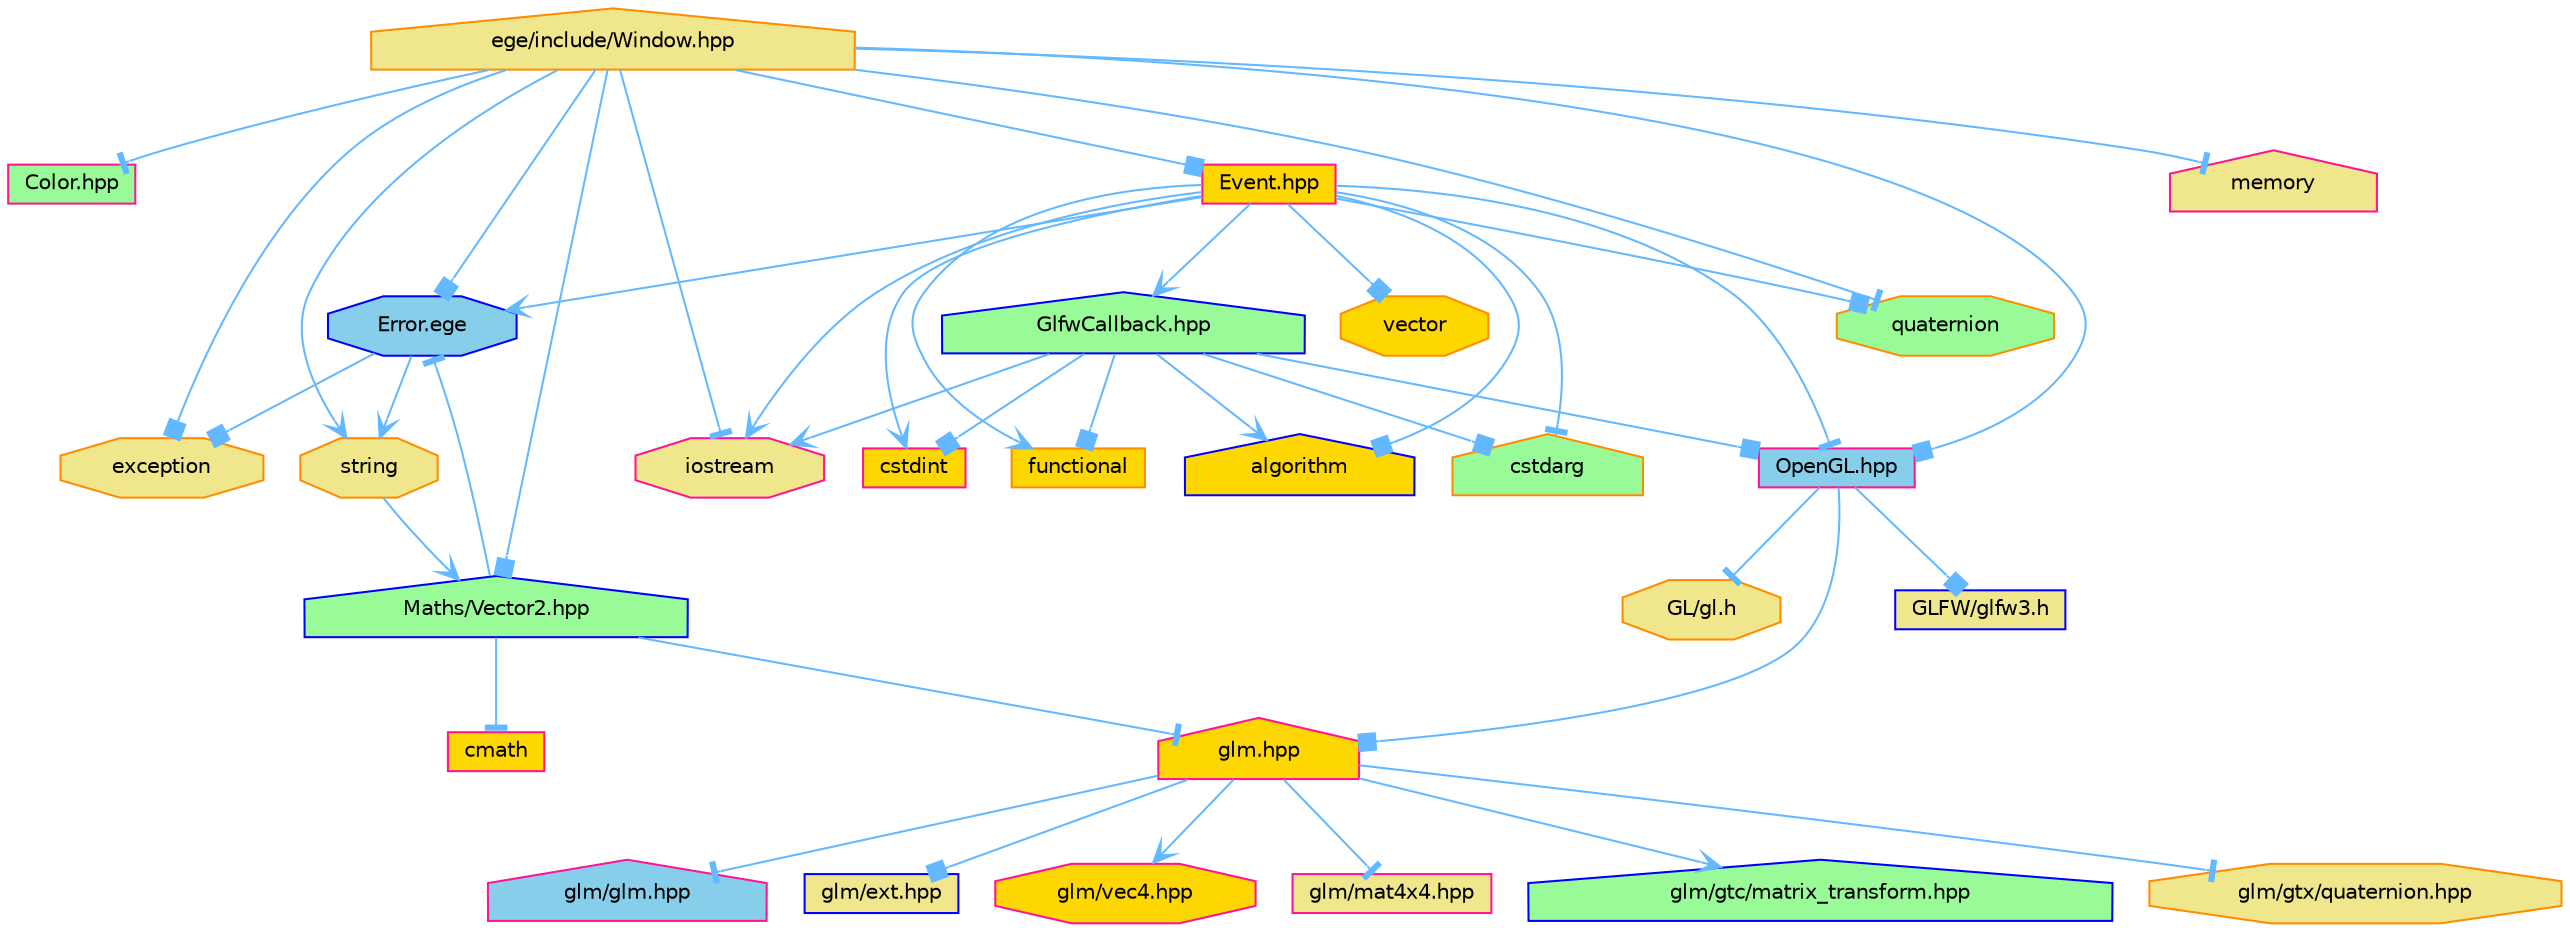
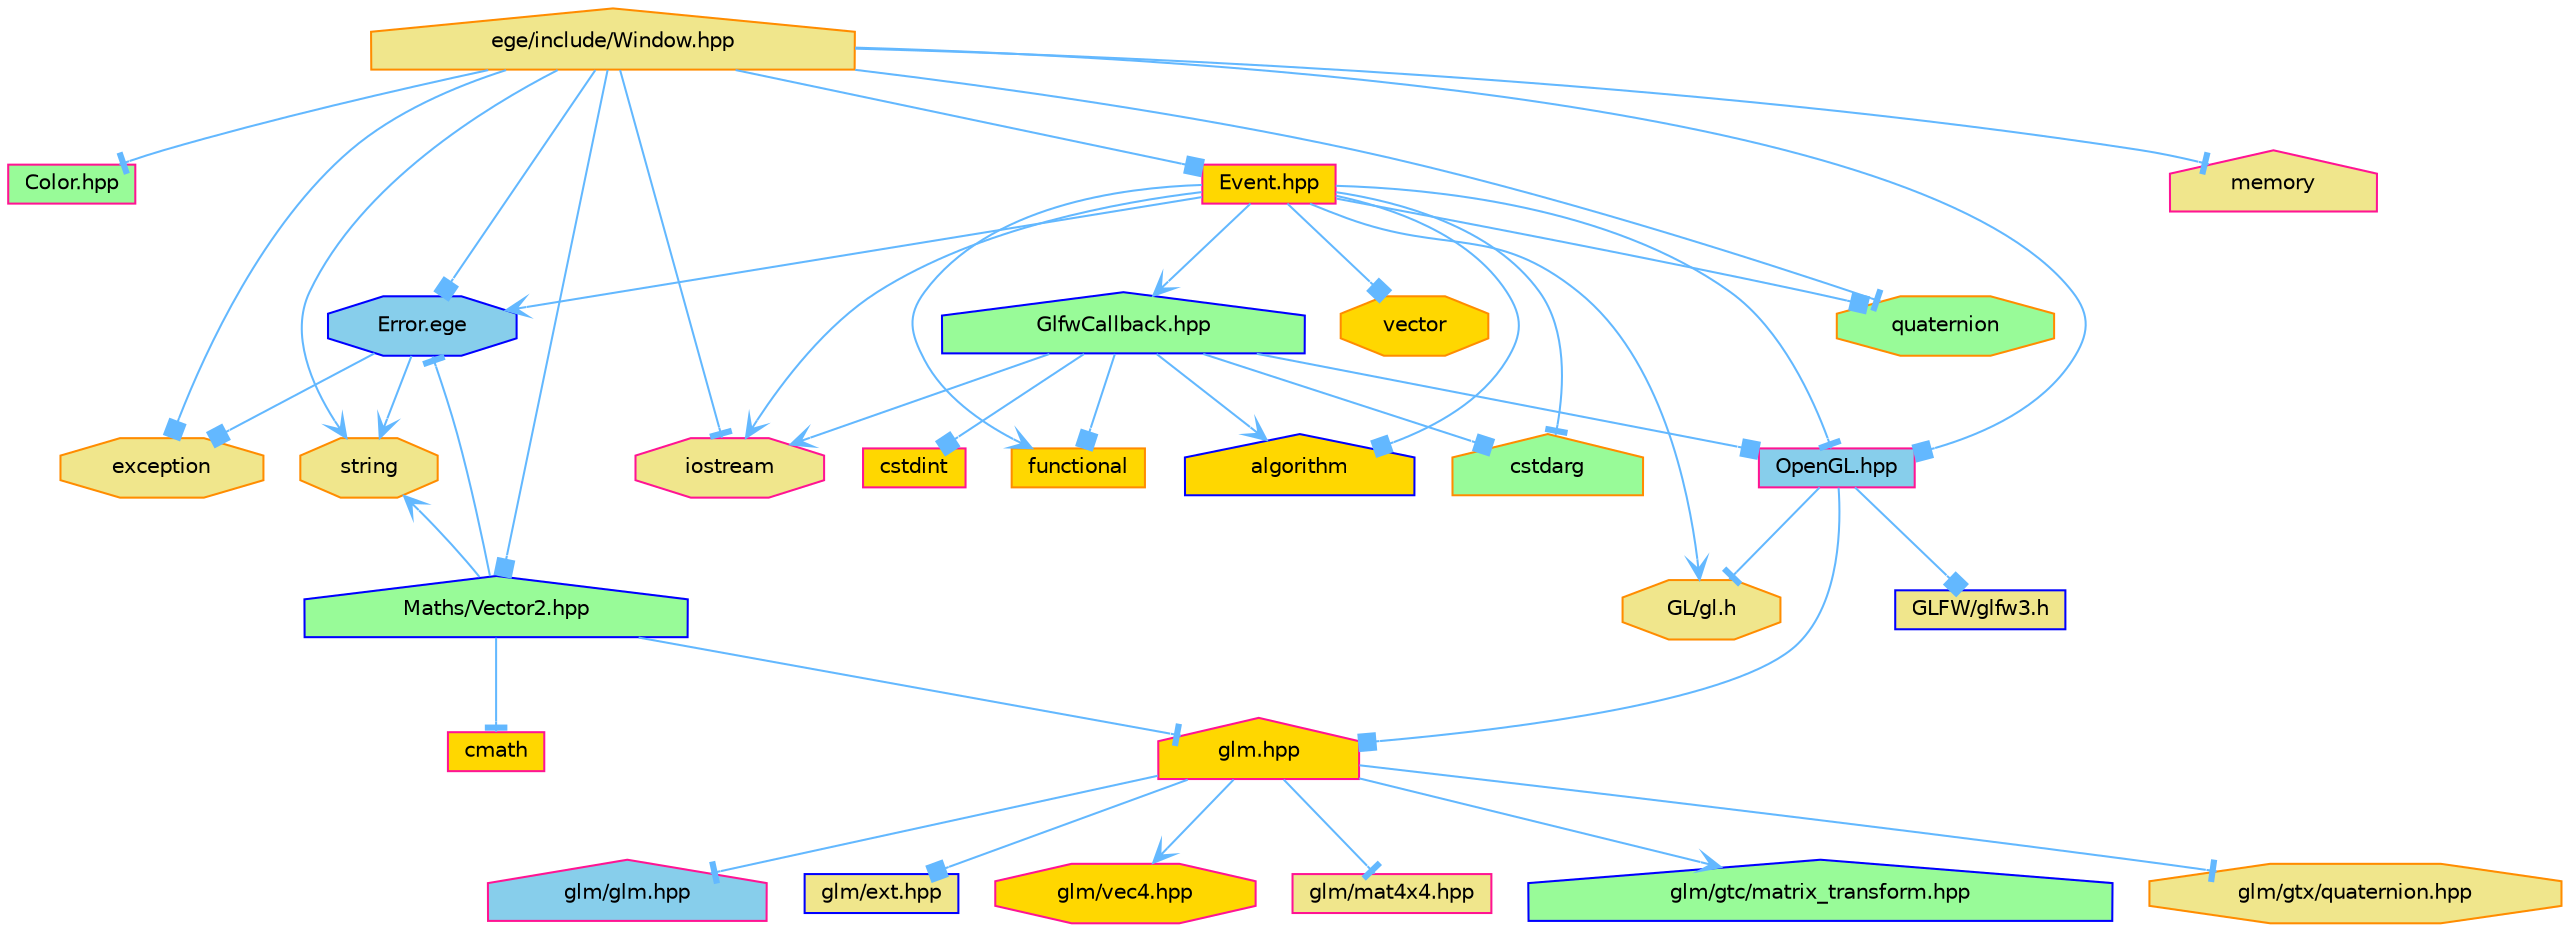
(902, 296) -> (1583, 296)
(413, 532) -> (450, 543)
